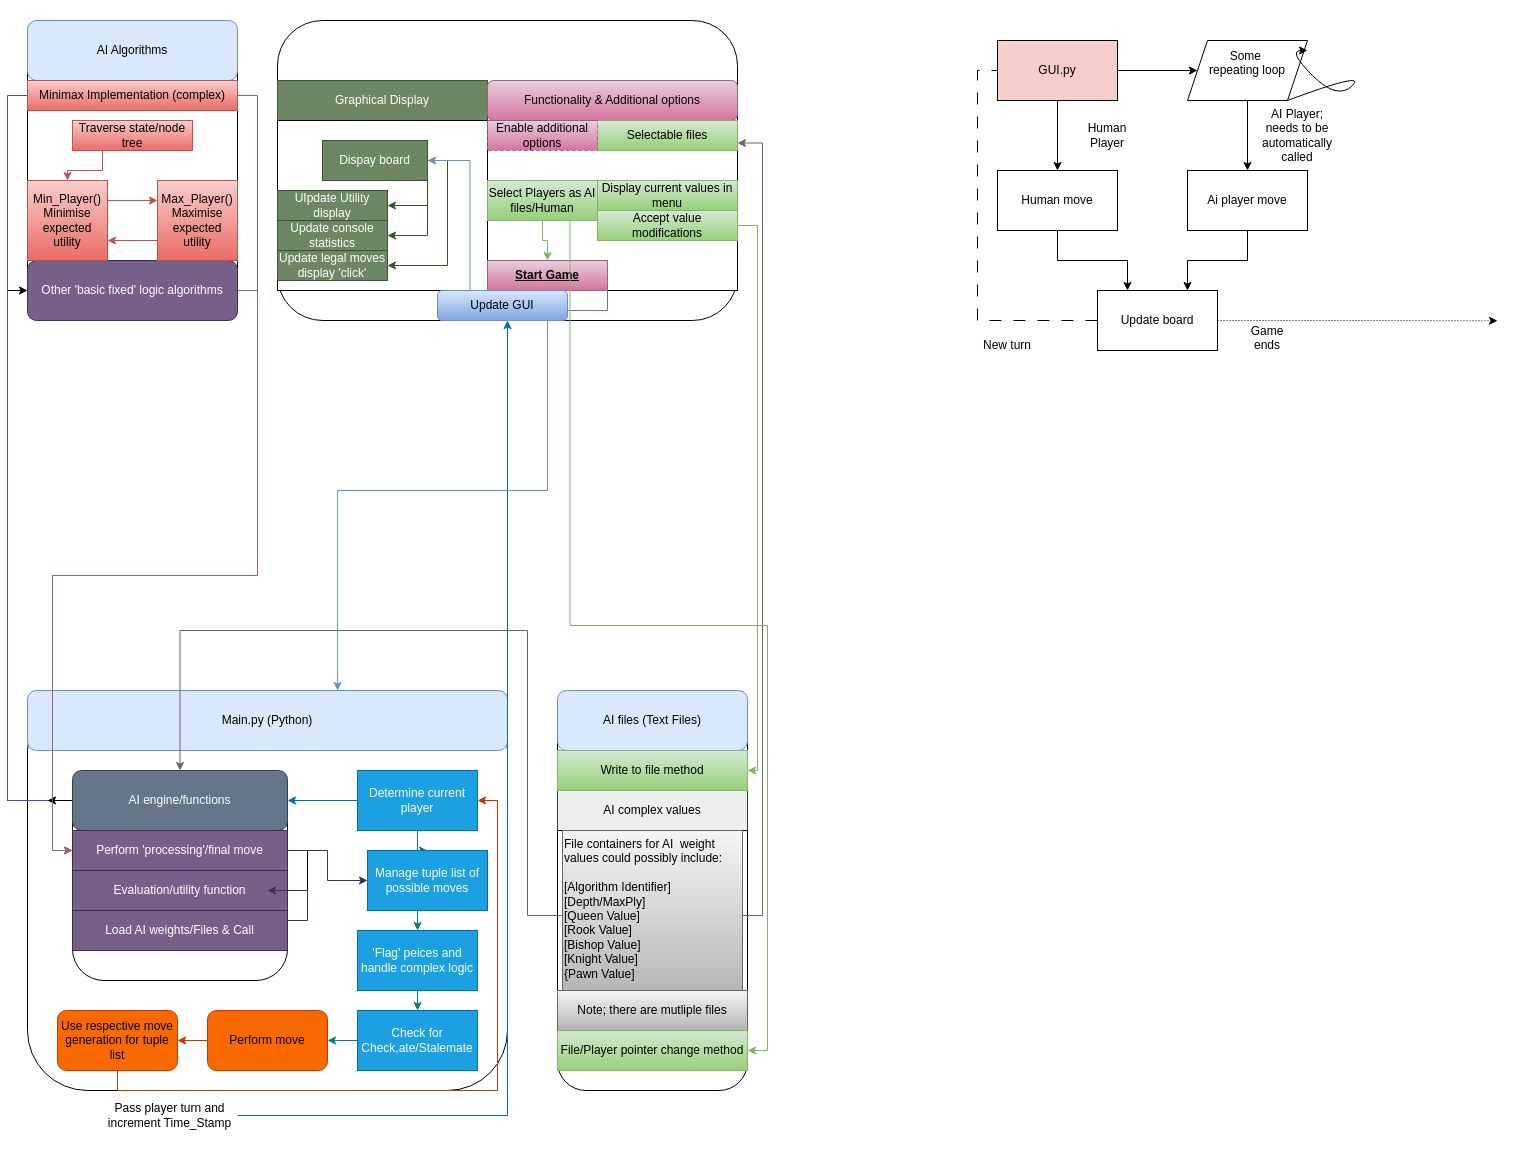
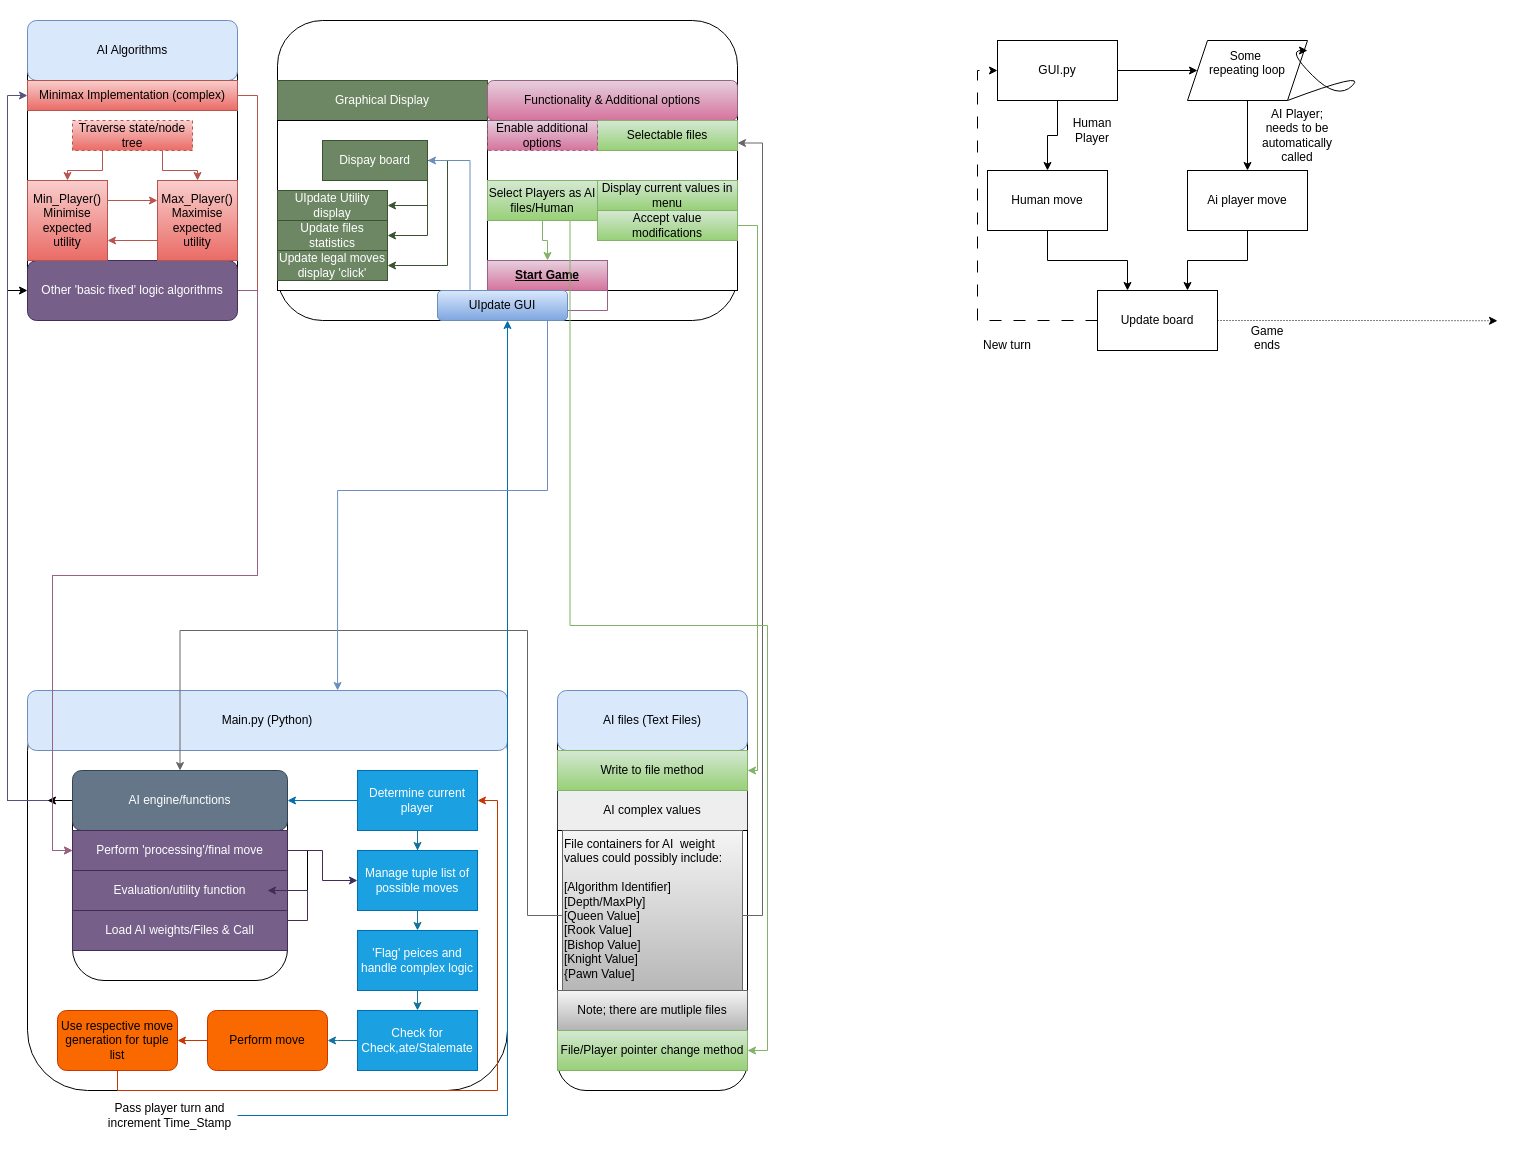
(992, 71) -> (989, 71)
(1058, 71) -> (1058, 71)
(22, 96) -> (19, 96)
(133, 136) -> (133, 136)
(1108, 136) -> (1093, 131)
none -> (172, 171)
(1058, 201) -> (1048, 201)
(333, 236) -> (333, 236)
(503, 306) -> (503, 306)
(428, 881) -> (418, 881)
